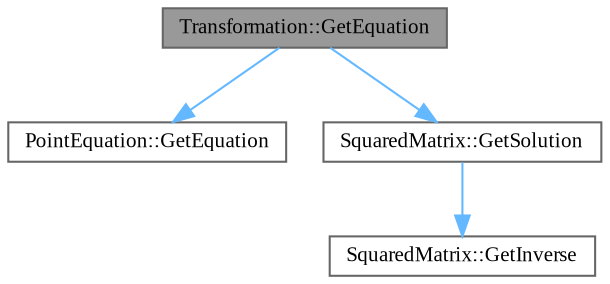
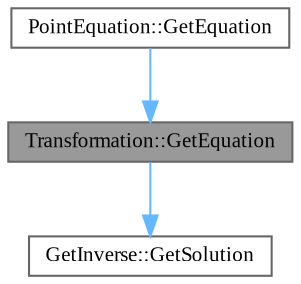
(235, 79) -> (150, 75)
(462, 142) -> (150, 256)
(462, 256) -> none
